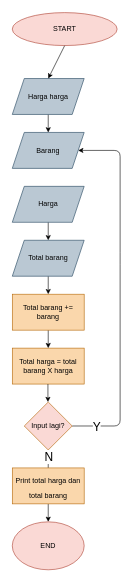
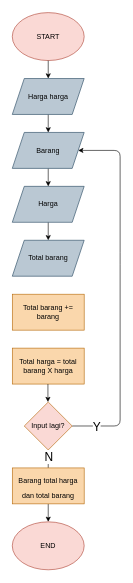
(65, 29) -> (48, 36)
none -> (48, 180)
(48, 288) -> none
(48, 342) -> none
(48, 486) -> (48, 486)
